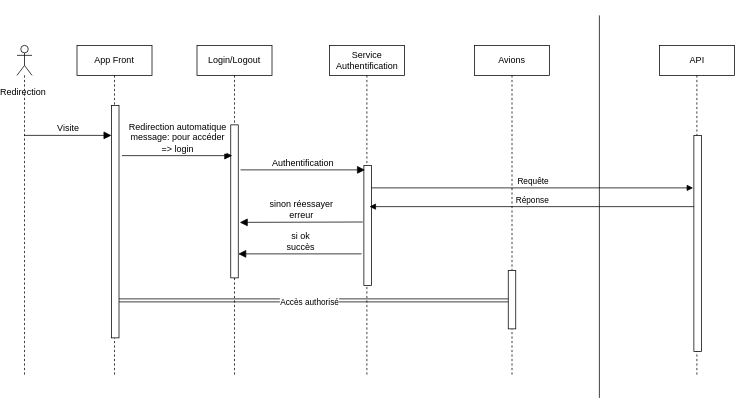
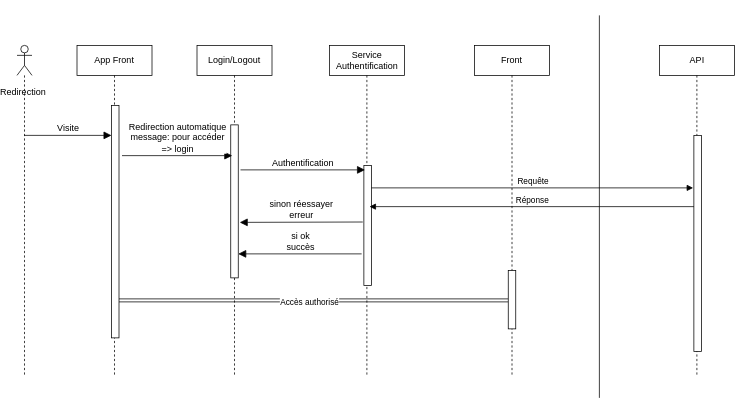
(512, 60) -> (512, 60)
